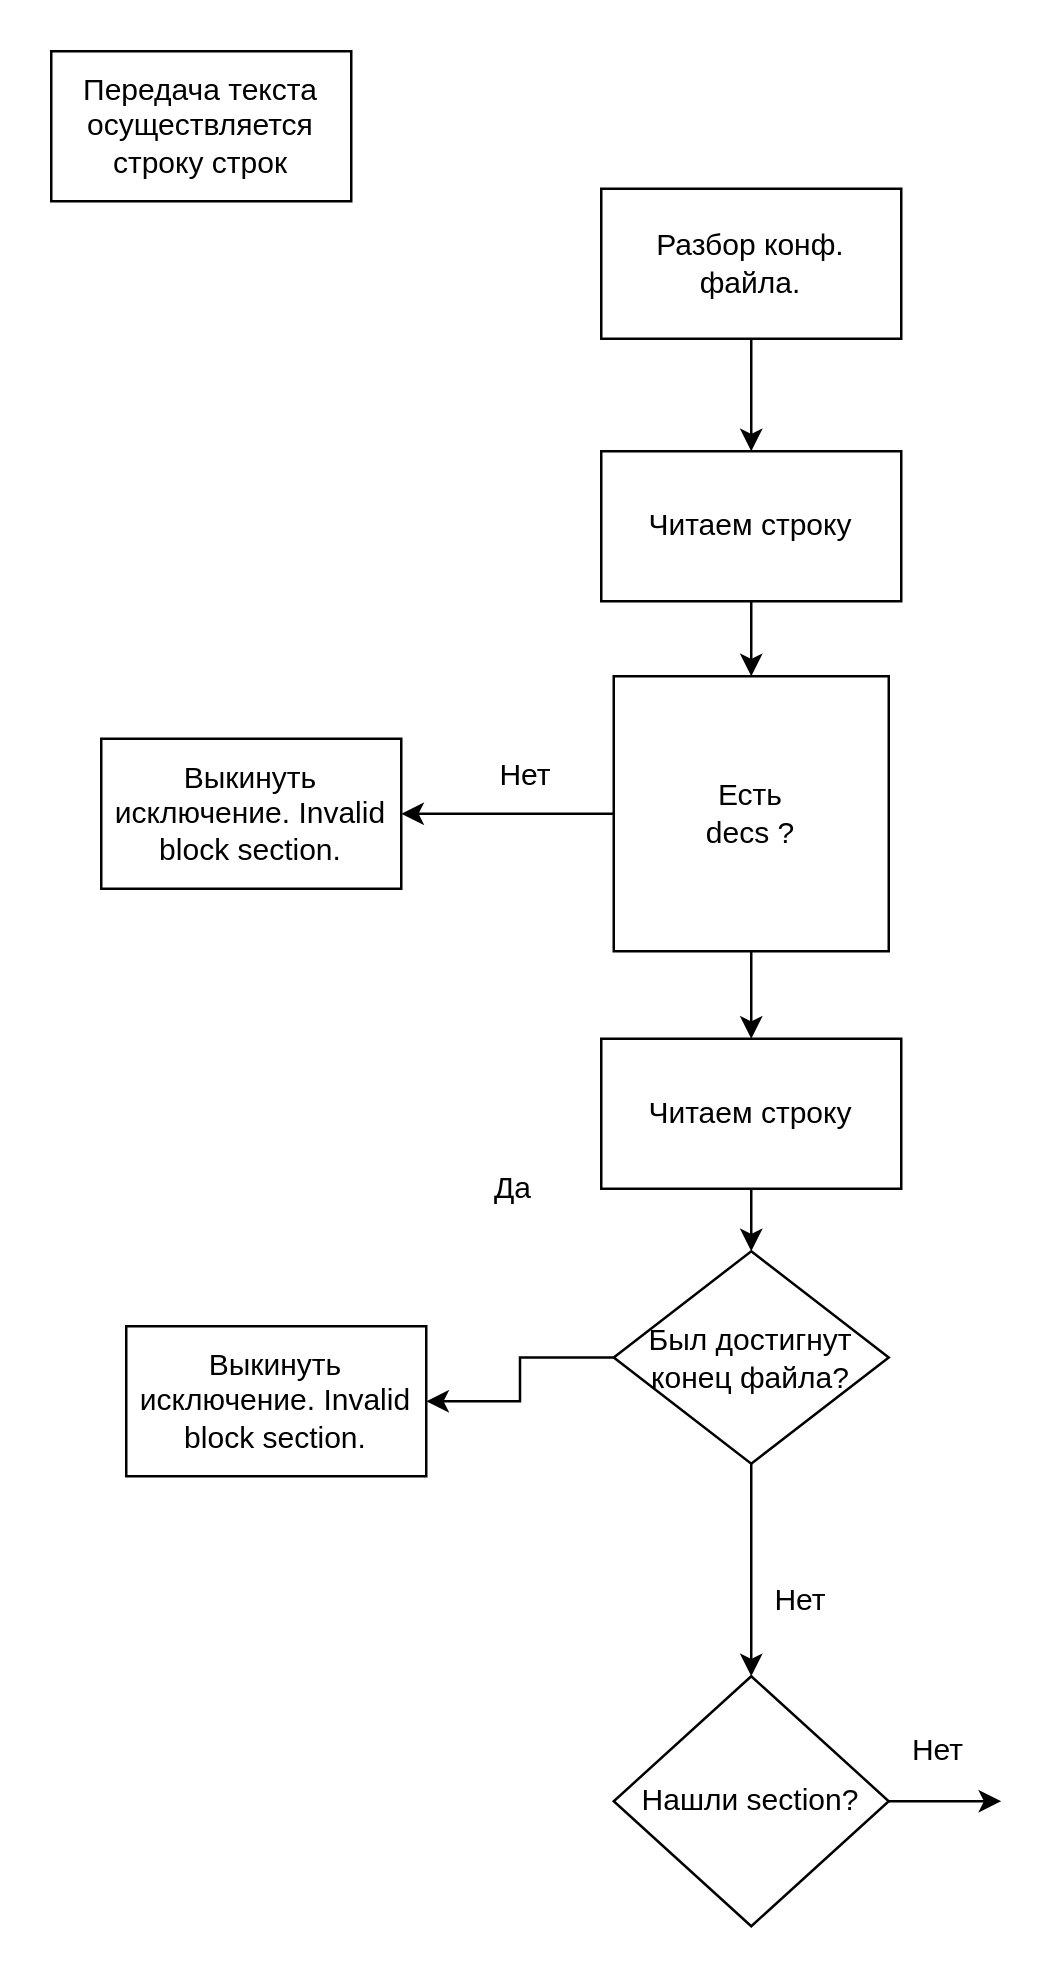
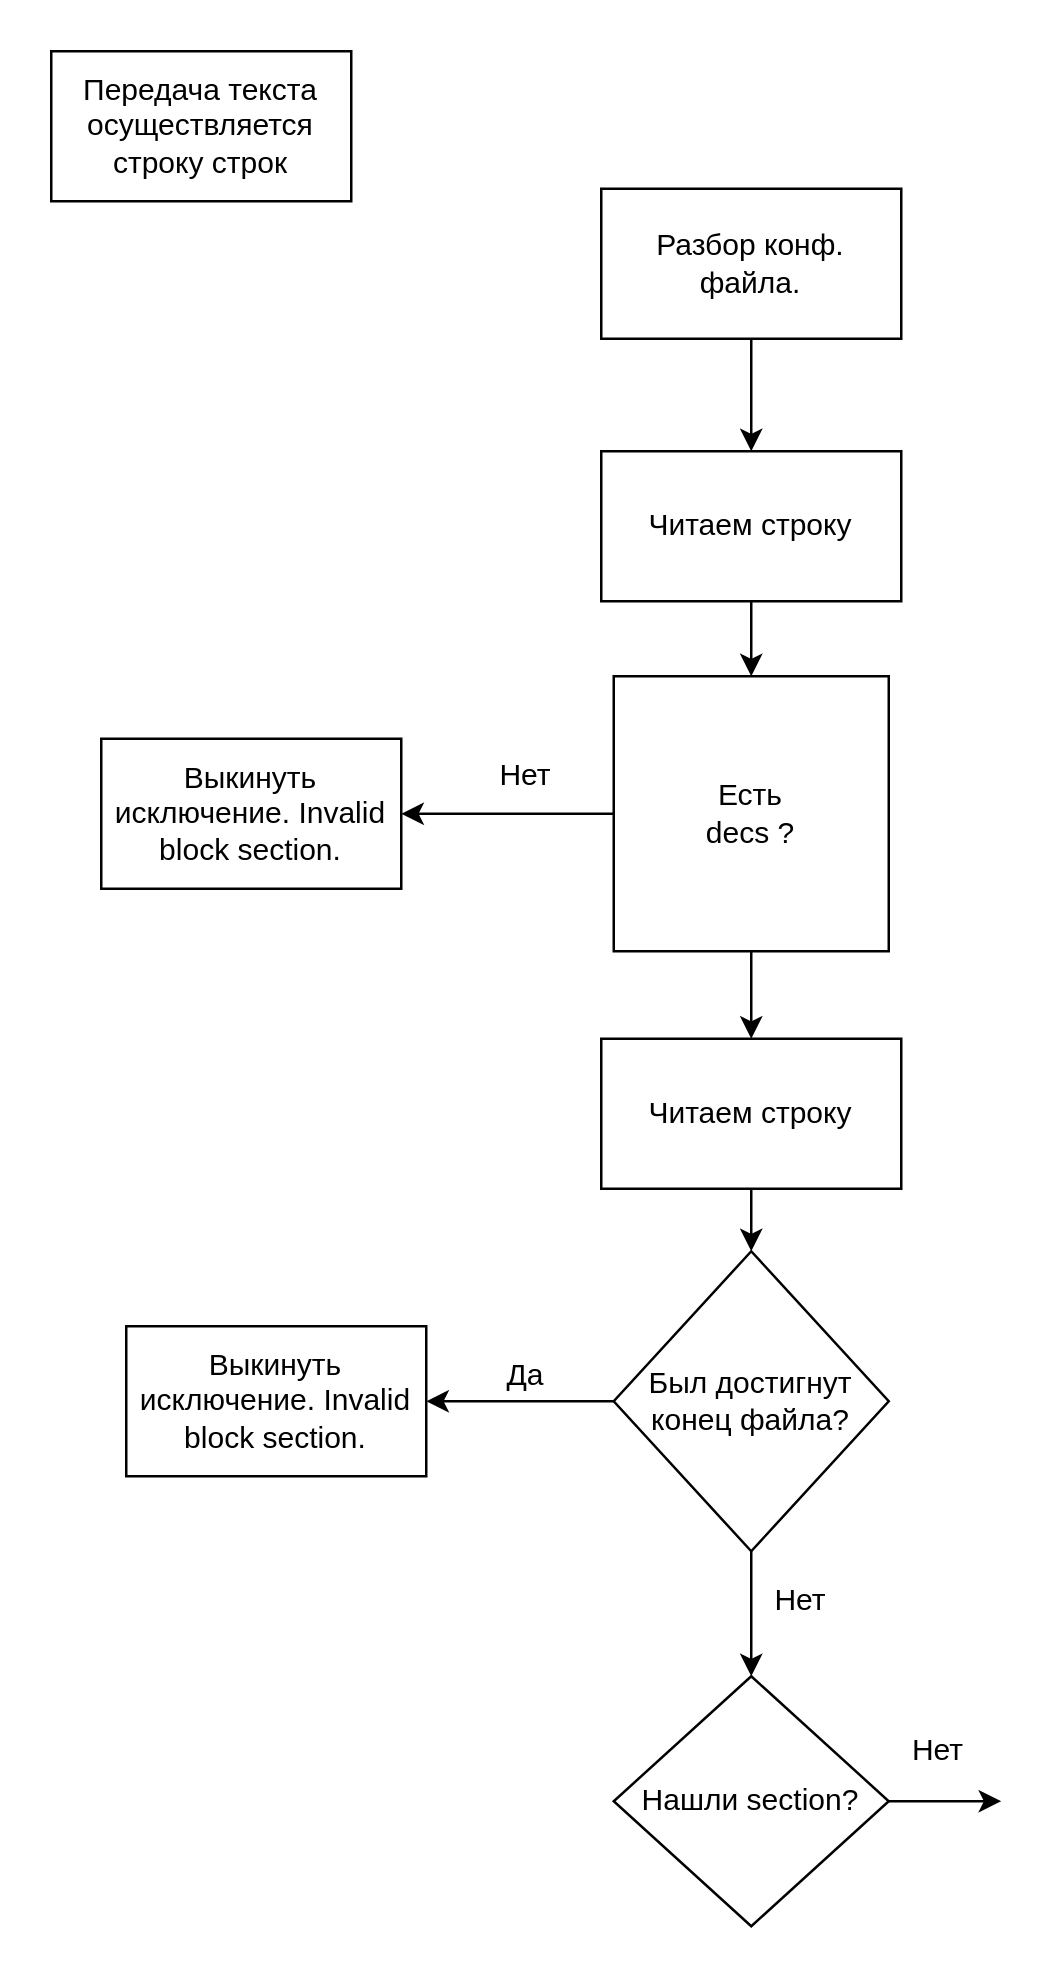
(514, 1189) -> (526, 1376)
(751, 1358) -> (751, 1401)
